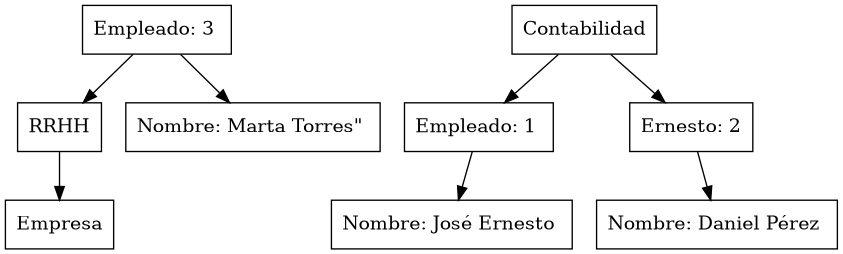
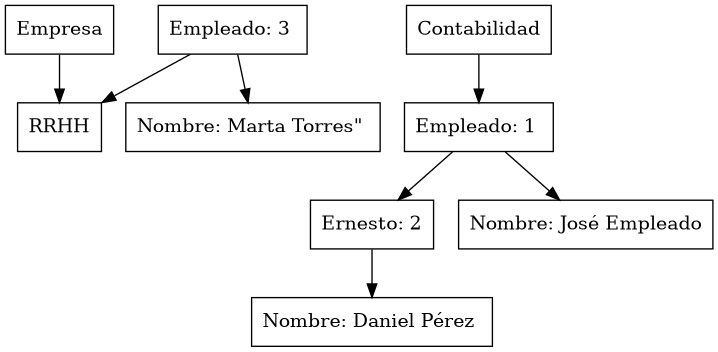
(633, 74) -> (430, 171)
(60, 169) -> (60, 72)
(452, 225) -> (586, 225)
